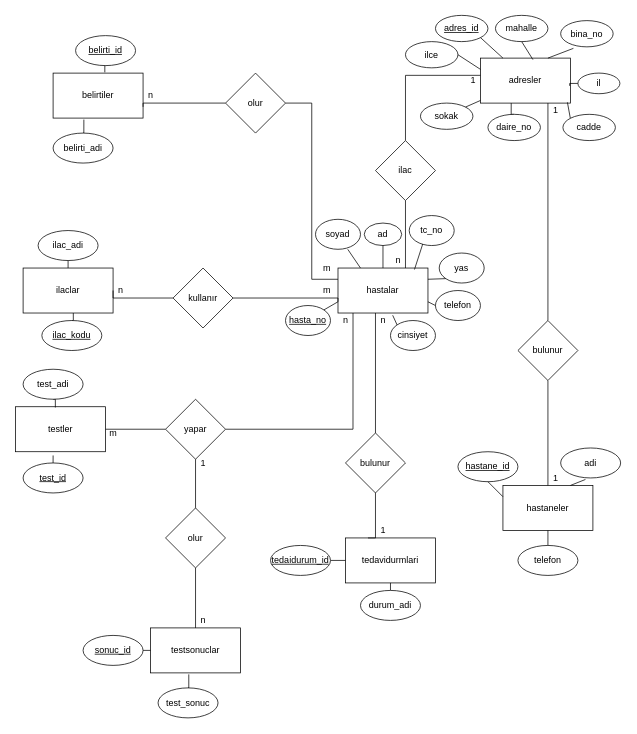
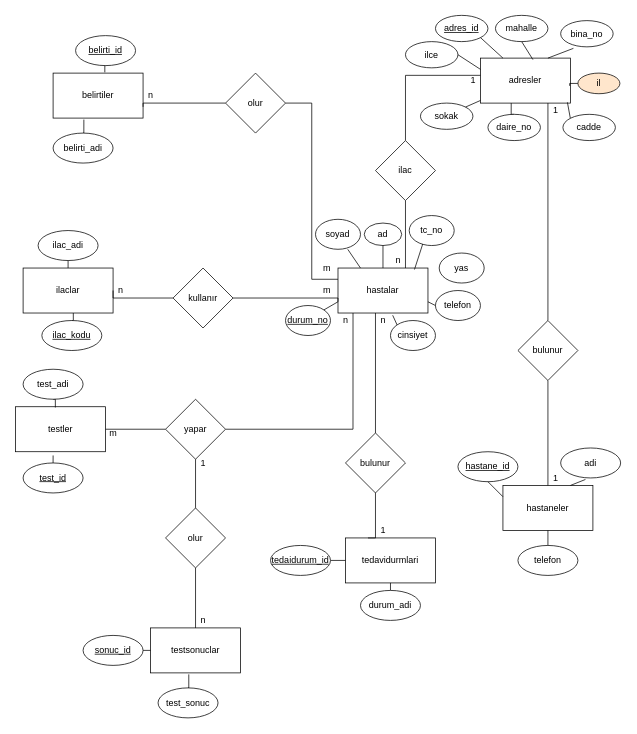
(599, 83) -> (599, 83)
(436, 279) -> none
(308, 321) -> (308, 321)
